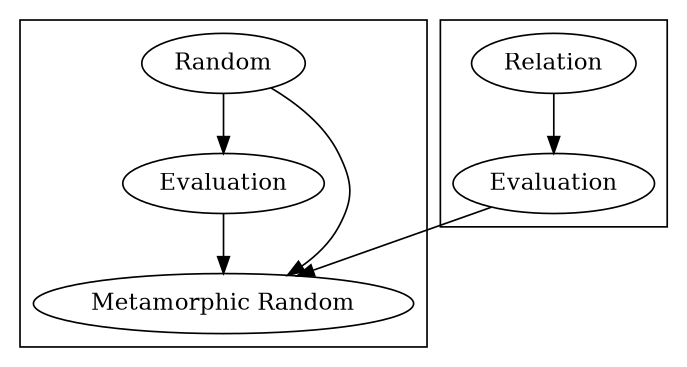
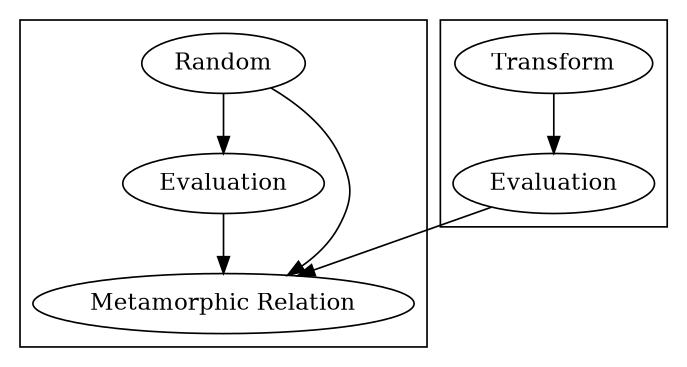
(554, 63) -> (554, 63)
(224, 304) -> (224, 304)
